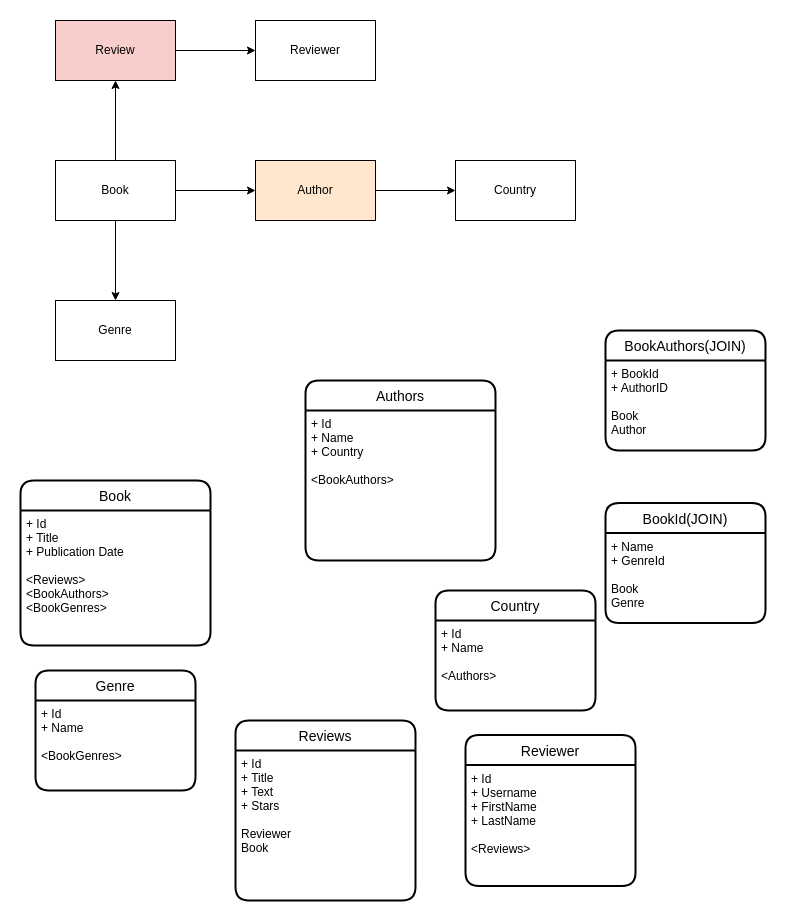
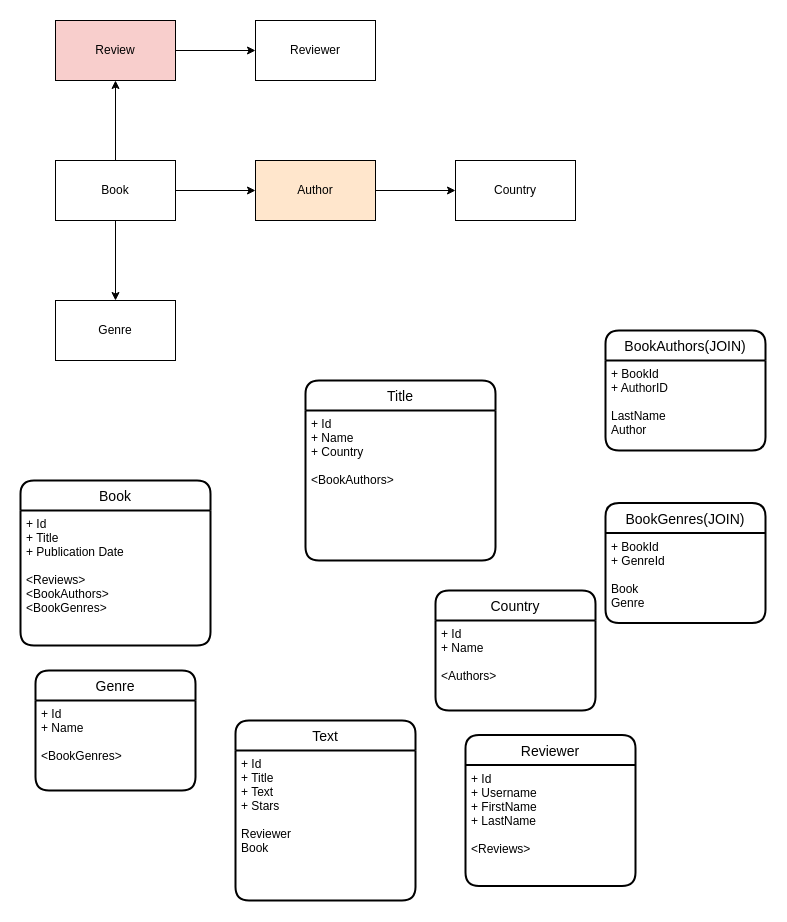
(636, 374) -> (636, 374)
(400, 396) -> (400, 396)
(685, 519) -> (685, 519)
(630, 547) -> (636, 547)
(325, 736) -> (325, 736)
